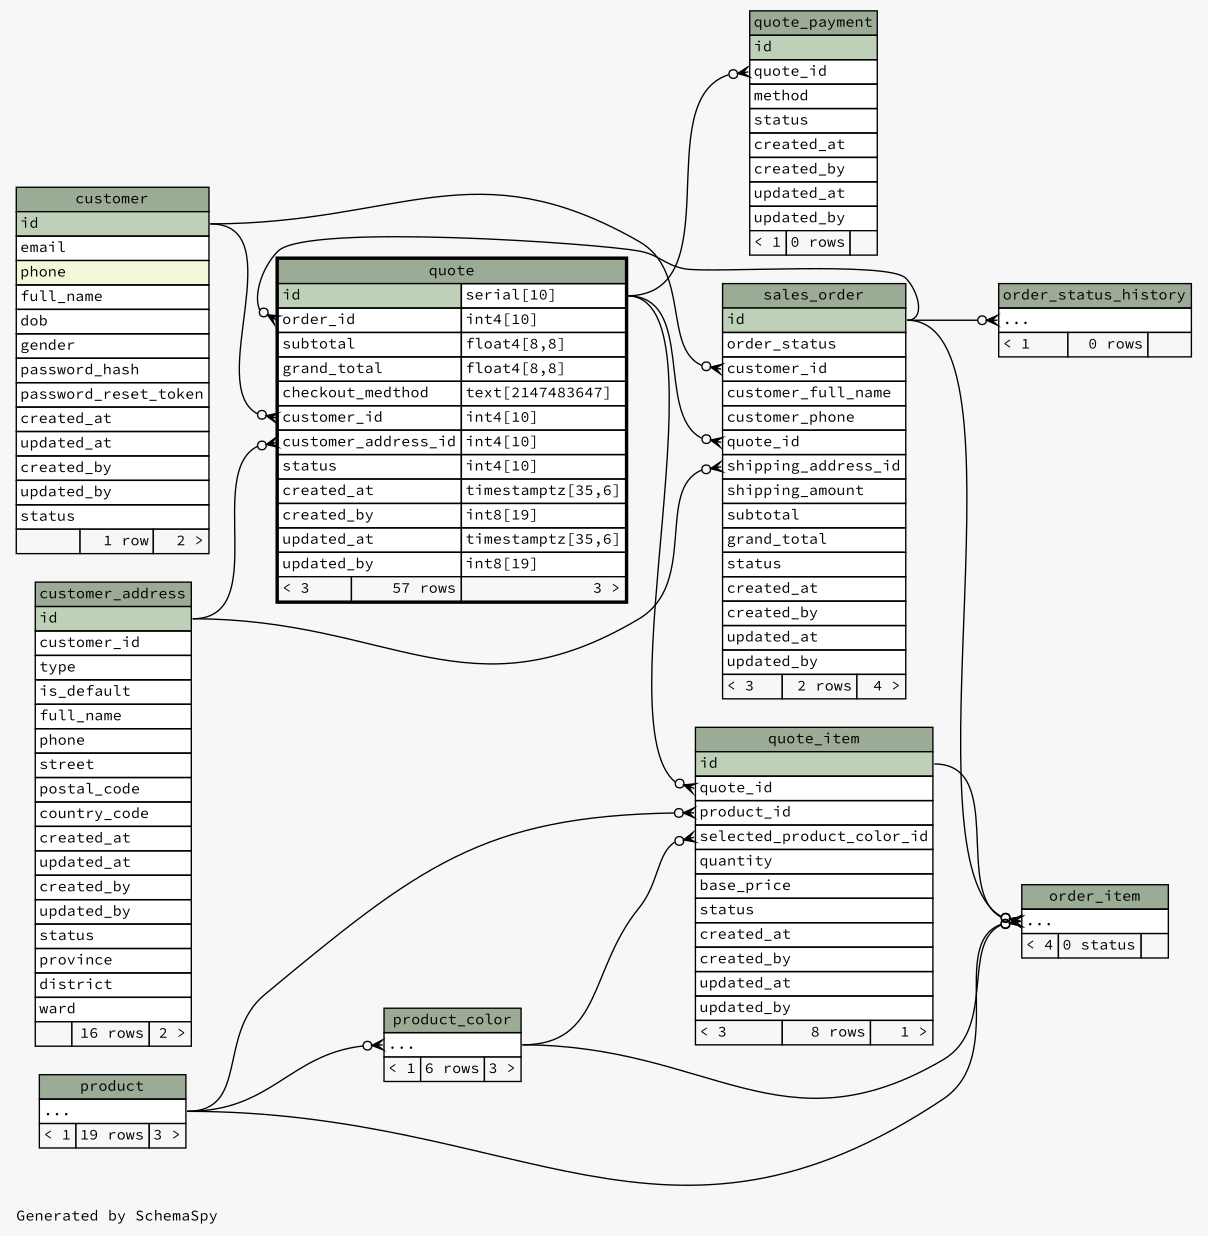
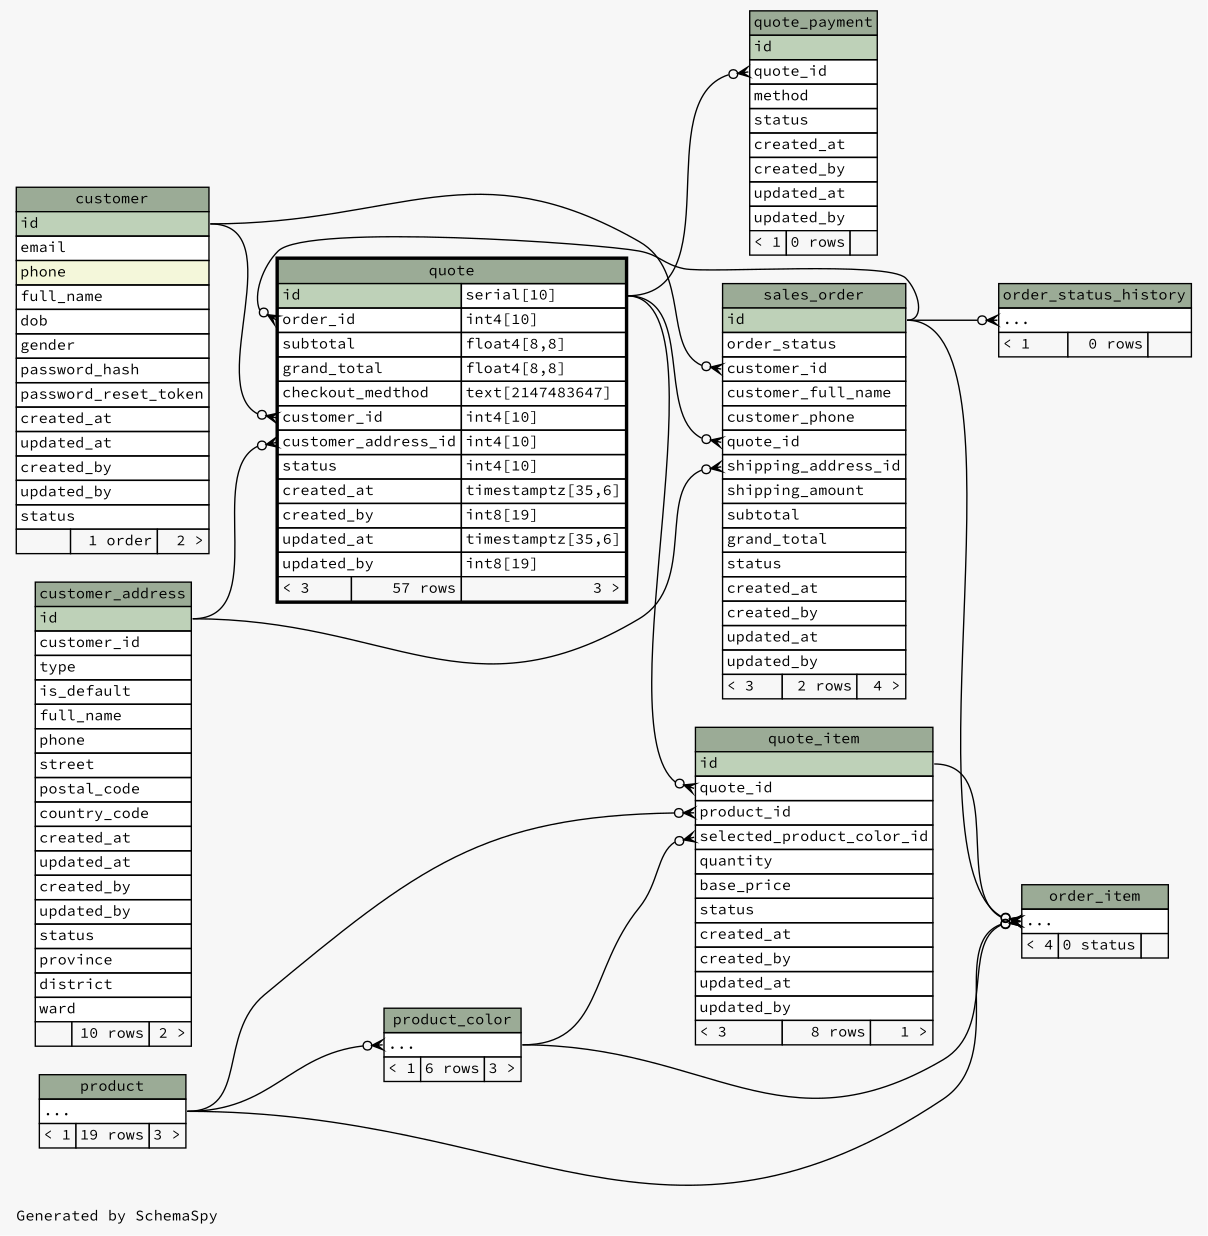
(126, 541) -> (121, 541)
(113, 1033) -> (113, 1033)
